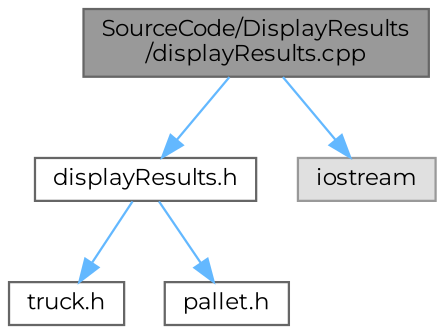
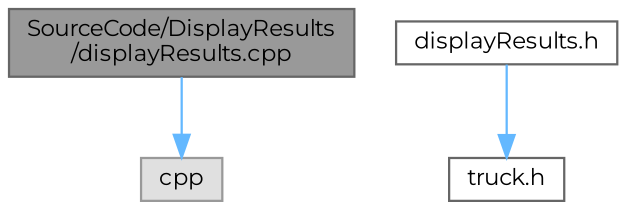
(203, 109) -> none
(367, 179) -> (182, 179)
(227, 304) -> none
